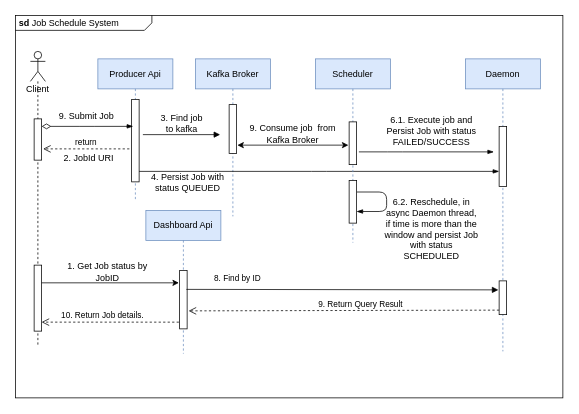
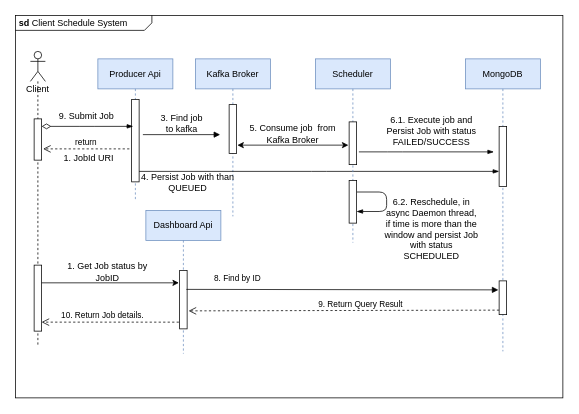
(67, 21) -> (73, 21)
(503, 74) -> (503, 74)
(293, 134) -> (293, 134)
(89, 159) -> (89, 159)
(188, 183) -> (188, 183)
